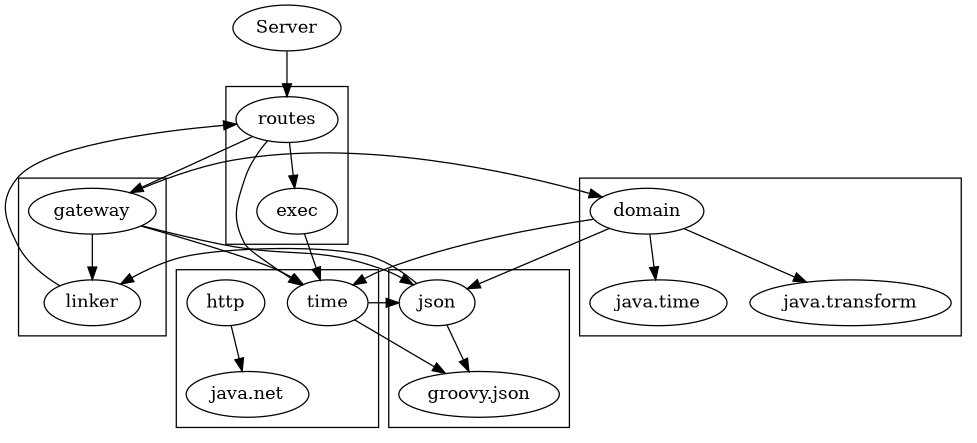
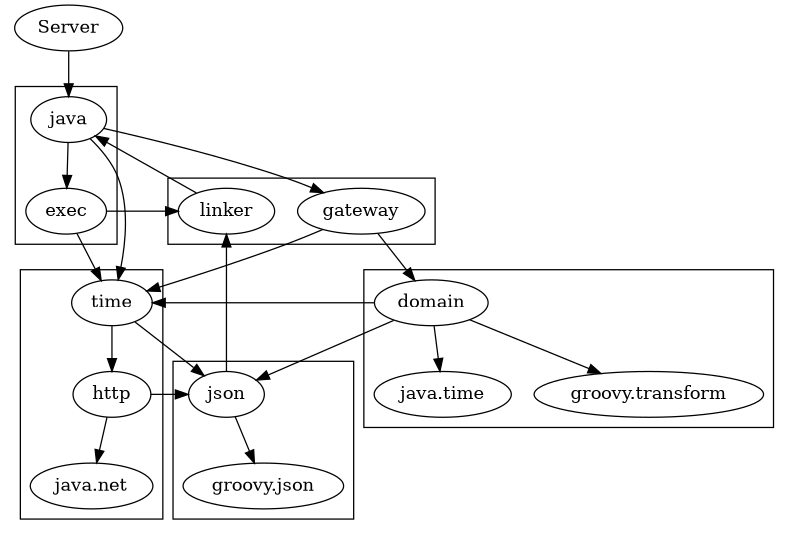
(287, 120) -> (69, 120)
(92, 251) -> (136, 211)
(272, 251) -> (163, 394)
(851, 303) -> (649, 394)
(397, 345) -> (112, 342)
